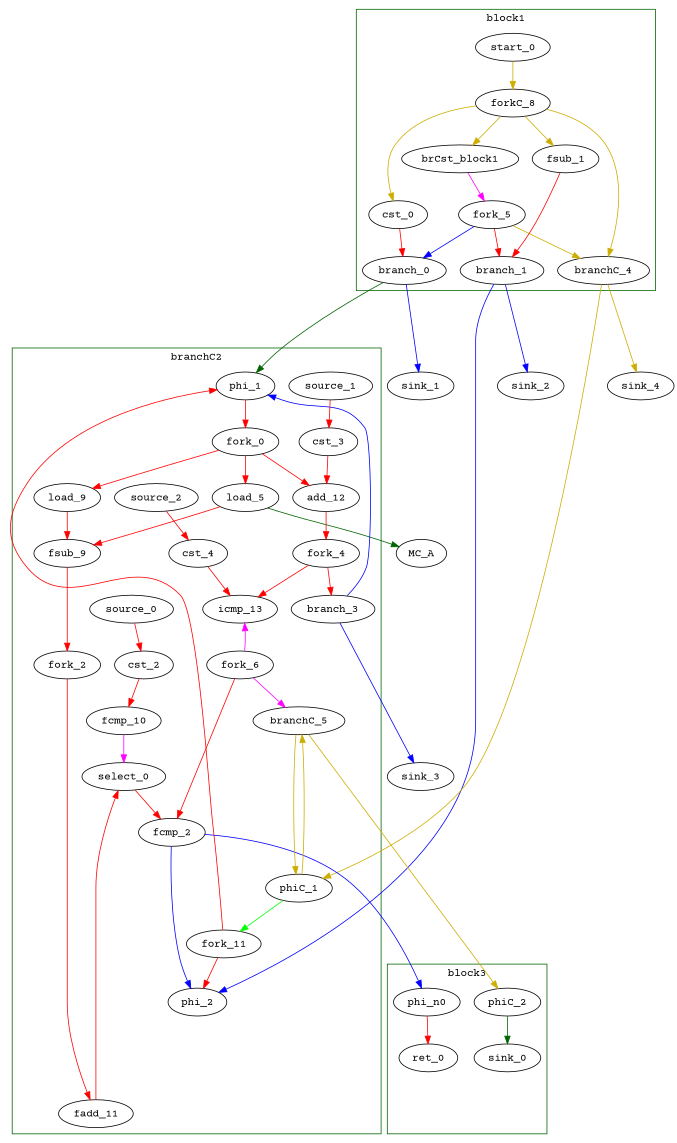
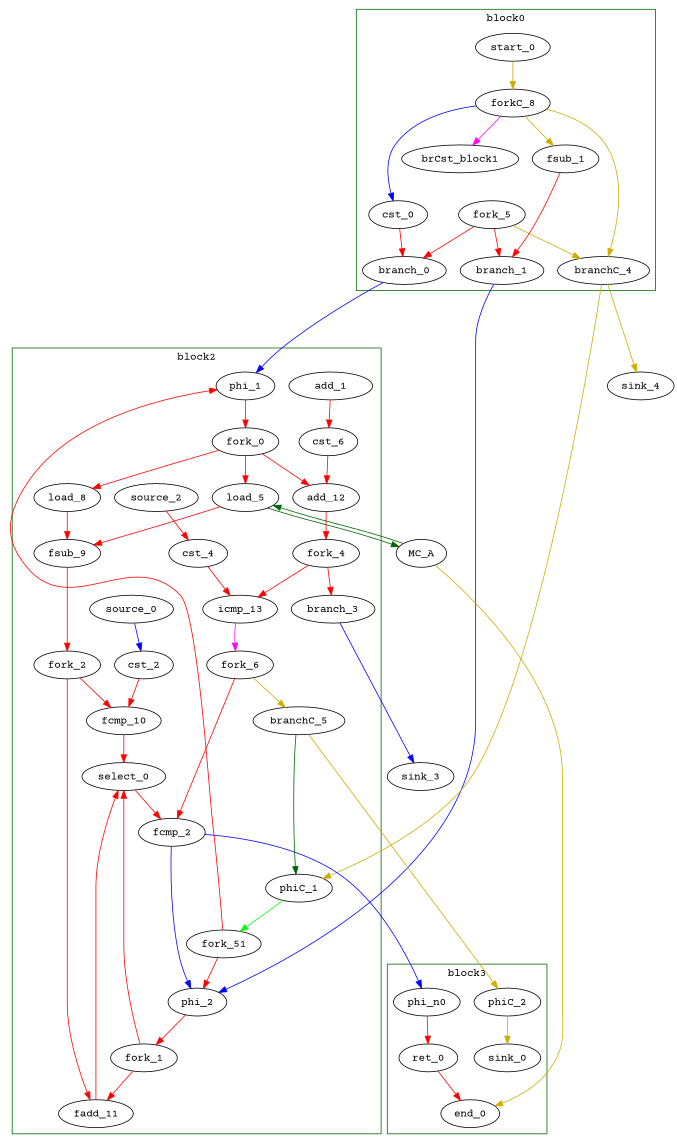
(506, 18) -> (506, 18)
(489, 128) -> (489, 128)
(410, 130) -> (410, 130)
(474, 183) -> none
(452, 240) -> (452, 240)
(320, 321) -> (320, 321)
(197, 357) -> (197, 357)
(331, 386) -> (331, 386)
(421, 386) -> none
(531, 386) -> none
(328, 442) -> (328, 442)
(370, 466) -> none
(67, 498) -> (67, 498)
none -> (342, 525)
(137, 633) -> (137, 633)
(245, 641) -> (235, 633)
none -> (93, 690)
(266, 690) -> (266, 690)
(124, 745) -> (124, 745)
(294, 801) -> (294, 801)
(304, 808) -> none
(224, 944) -> (224, 944)
(507, 1026) -> (507, 1026)
none -> (144, 1058)
none -> (470, 1114)
